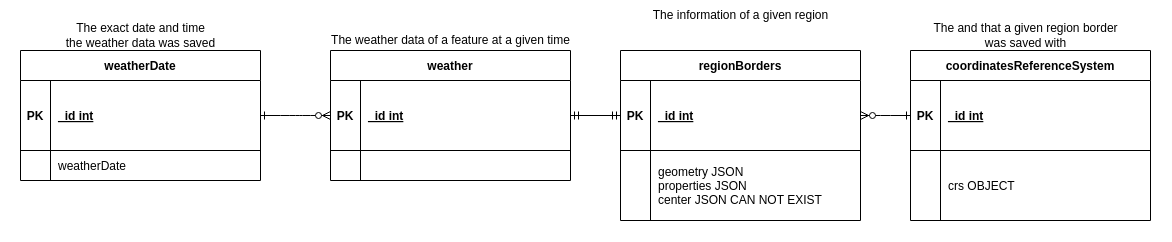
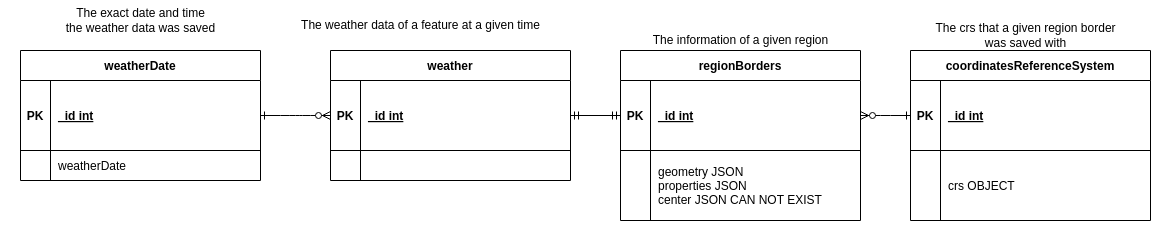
(741, 16) -> (741, 41)
(141, 36) -> (141, 21)
(1026, 36) -> (1026, 36)
(451, 41) -> (421, 26)
